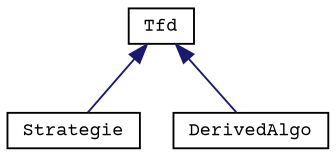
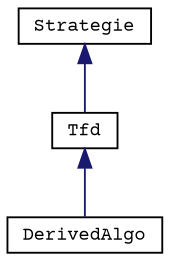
(111, 86) -> (85, 88)
